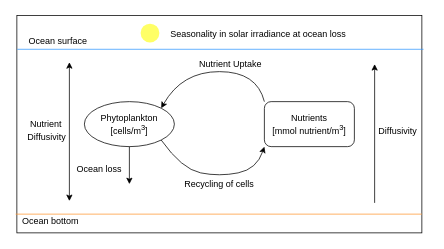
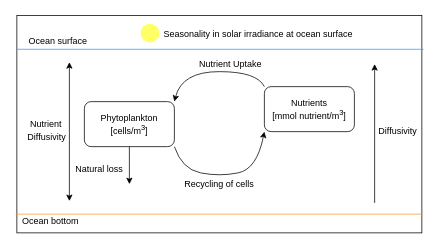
(258, 34) -> (258, 34)
(129, 124) -> (129, 124)
(309, 124) -> (309, 109)
(99, 169) -> (99, 169)
